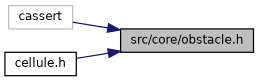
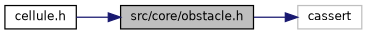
(90, 25) -> (270, 17)
